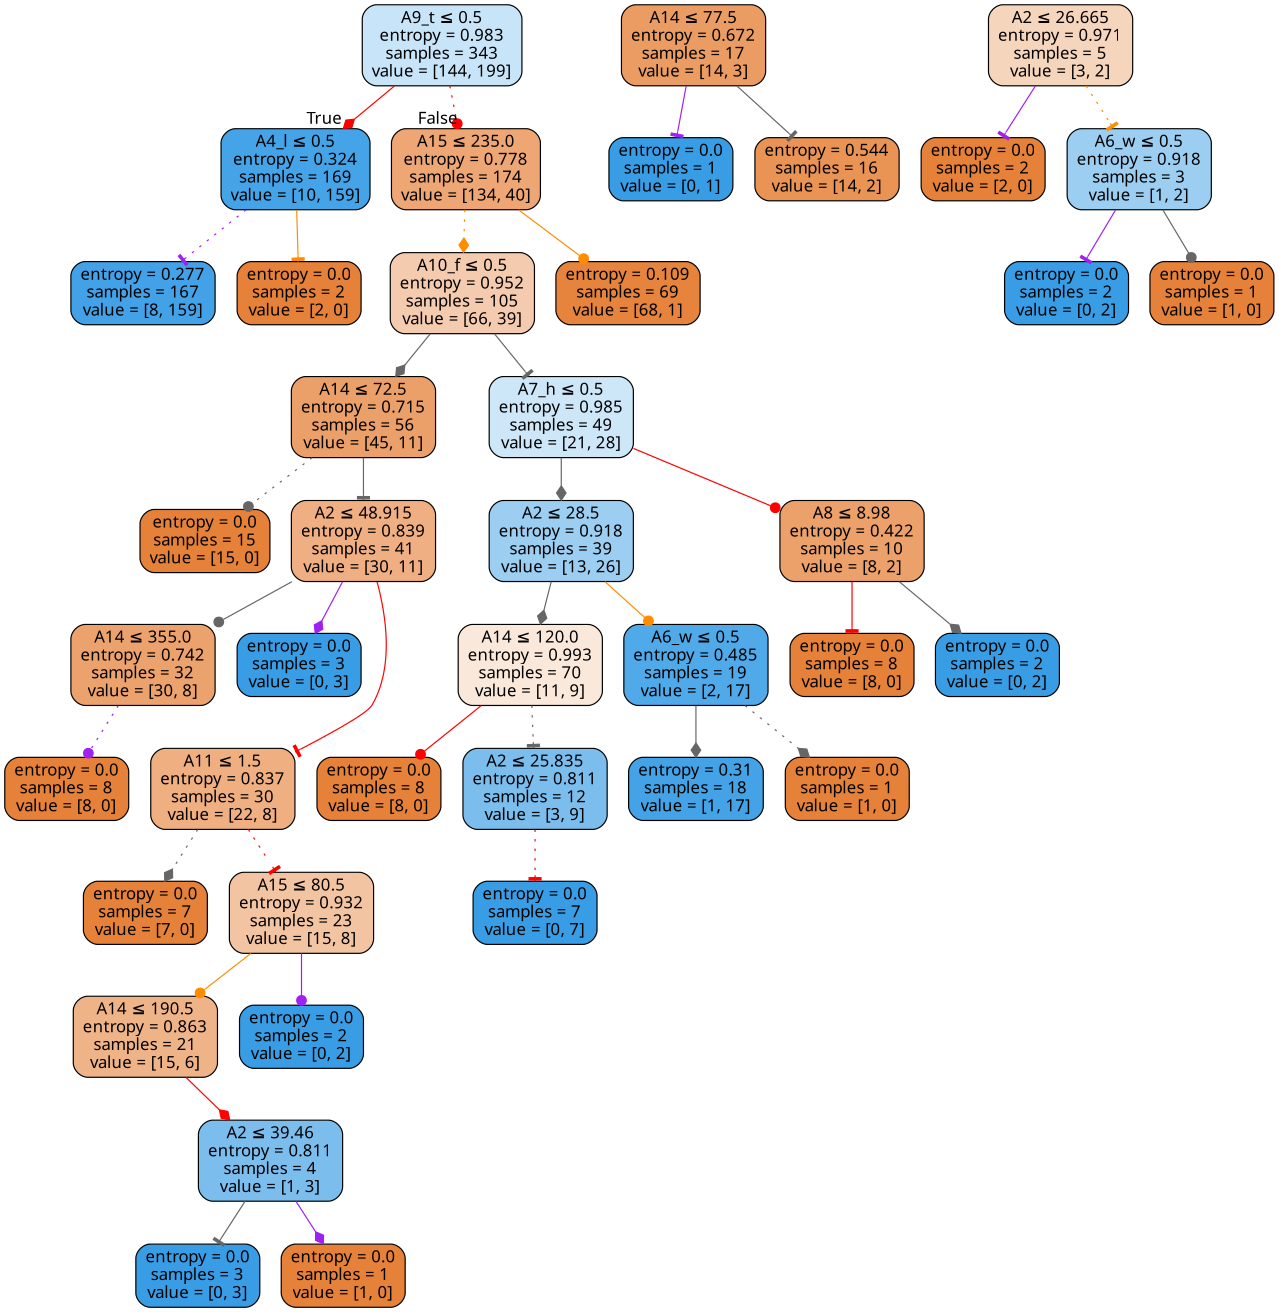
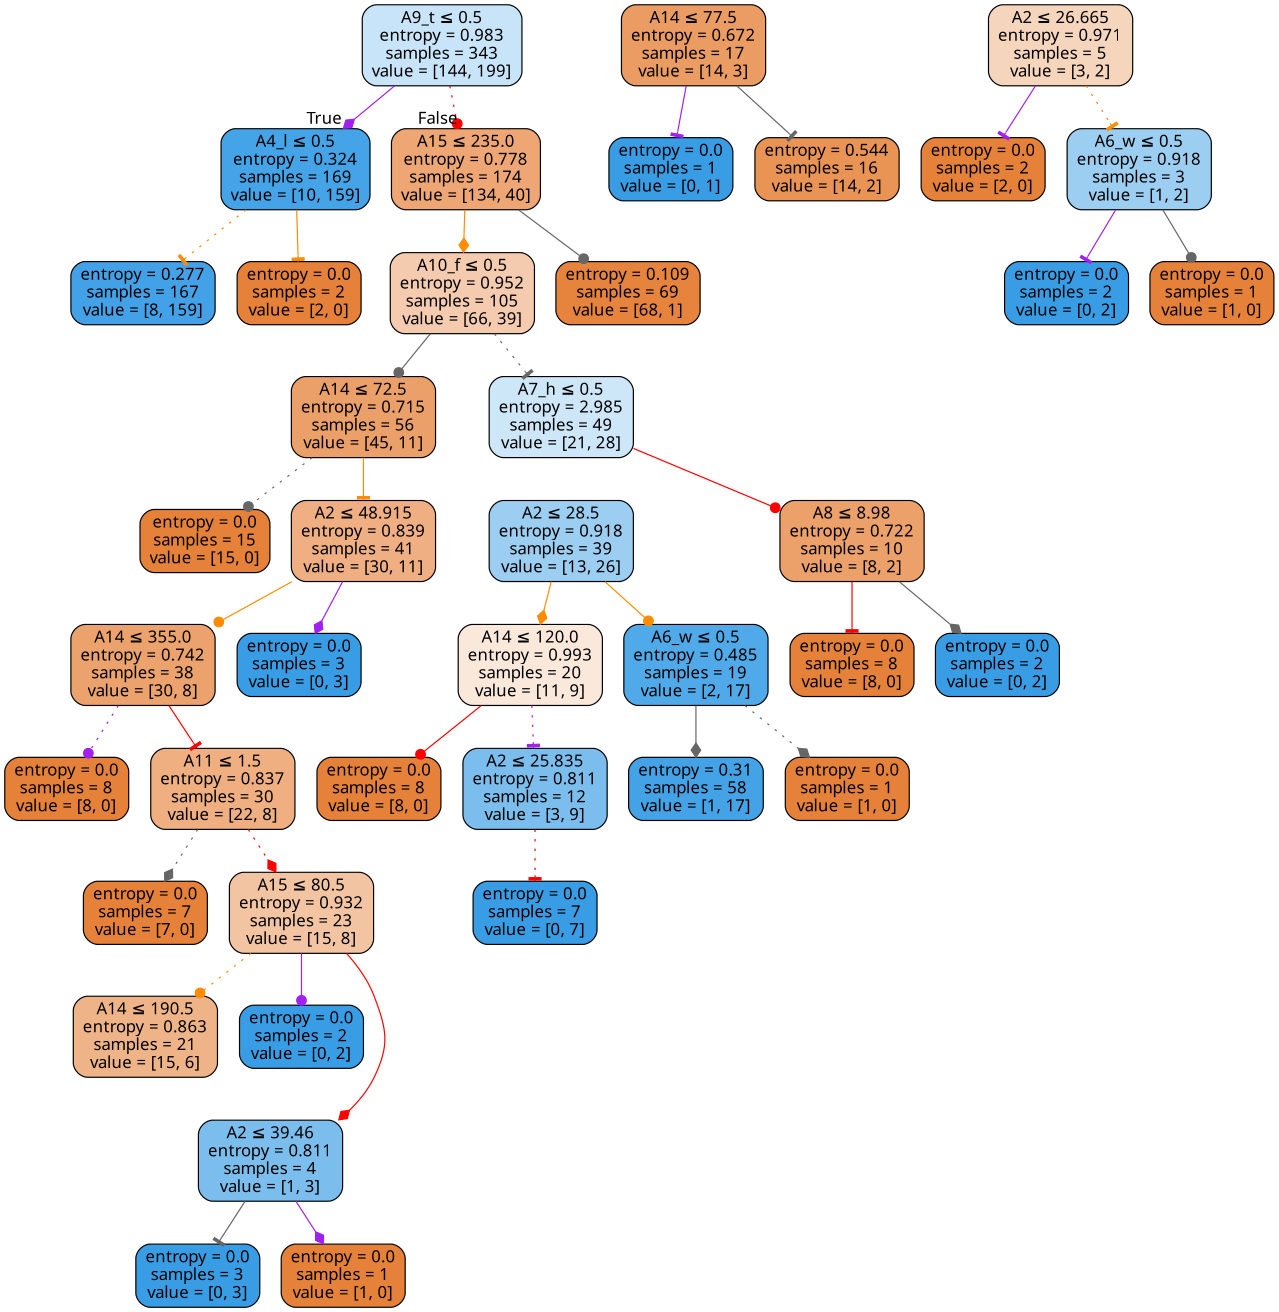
(375, 102) -> (375, 102)
(464, 224) -> (464, 224)
(549, 233) -> (549, 233)
(216, 234) -> (216, 234)
(416, 351) -> (416, 351)
(510, 353) -> (510, 353)
(561, 408) -> (561, 408)
(561, 472) -> none
(363, 476) -> (363, 476)
(852, 531) -> (852, 531)
(548, 596) -> (548, 596)
(258, 601) -> (258, 601)
(143, 673) -> (143, 673)
(530, 673) -> (530, 673)
(380, 686) -> (181, 724)
(533, 724) -> (533, 724)
(696, 788) -> (696, 788)
(258, 845) -> (258, 845)
(228, 972) -> (228, 972)
(203, 1094) -> (384, 1032)
